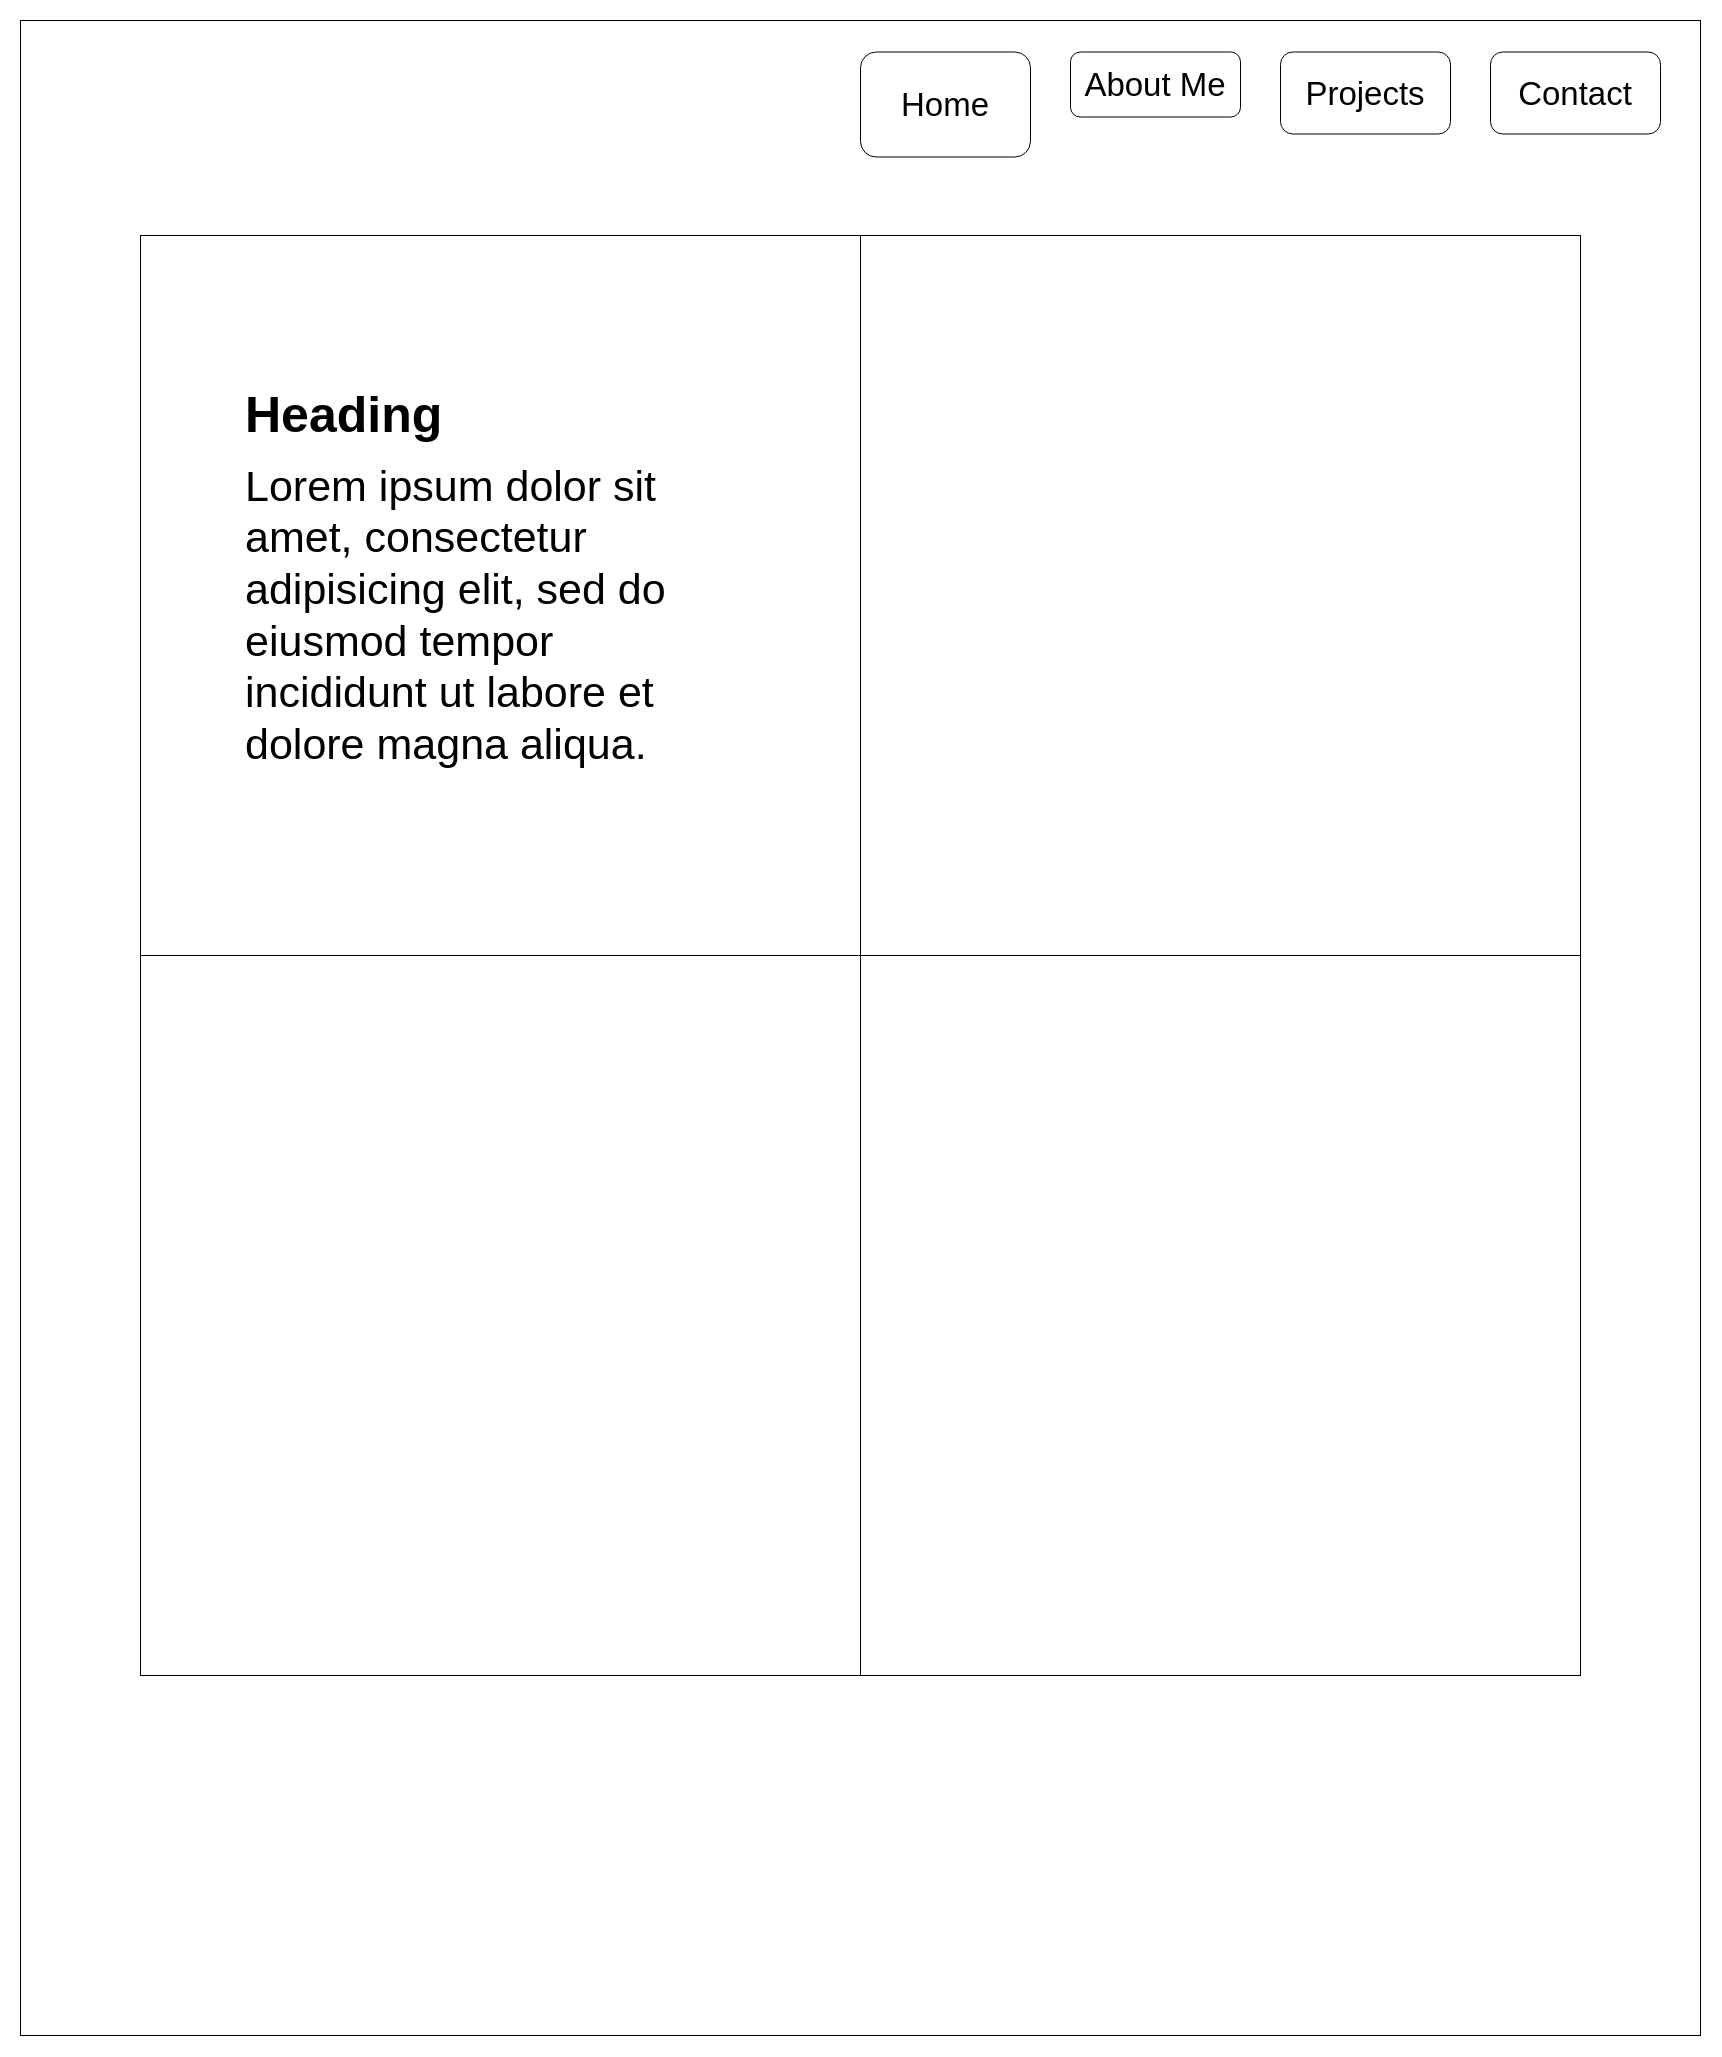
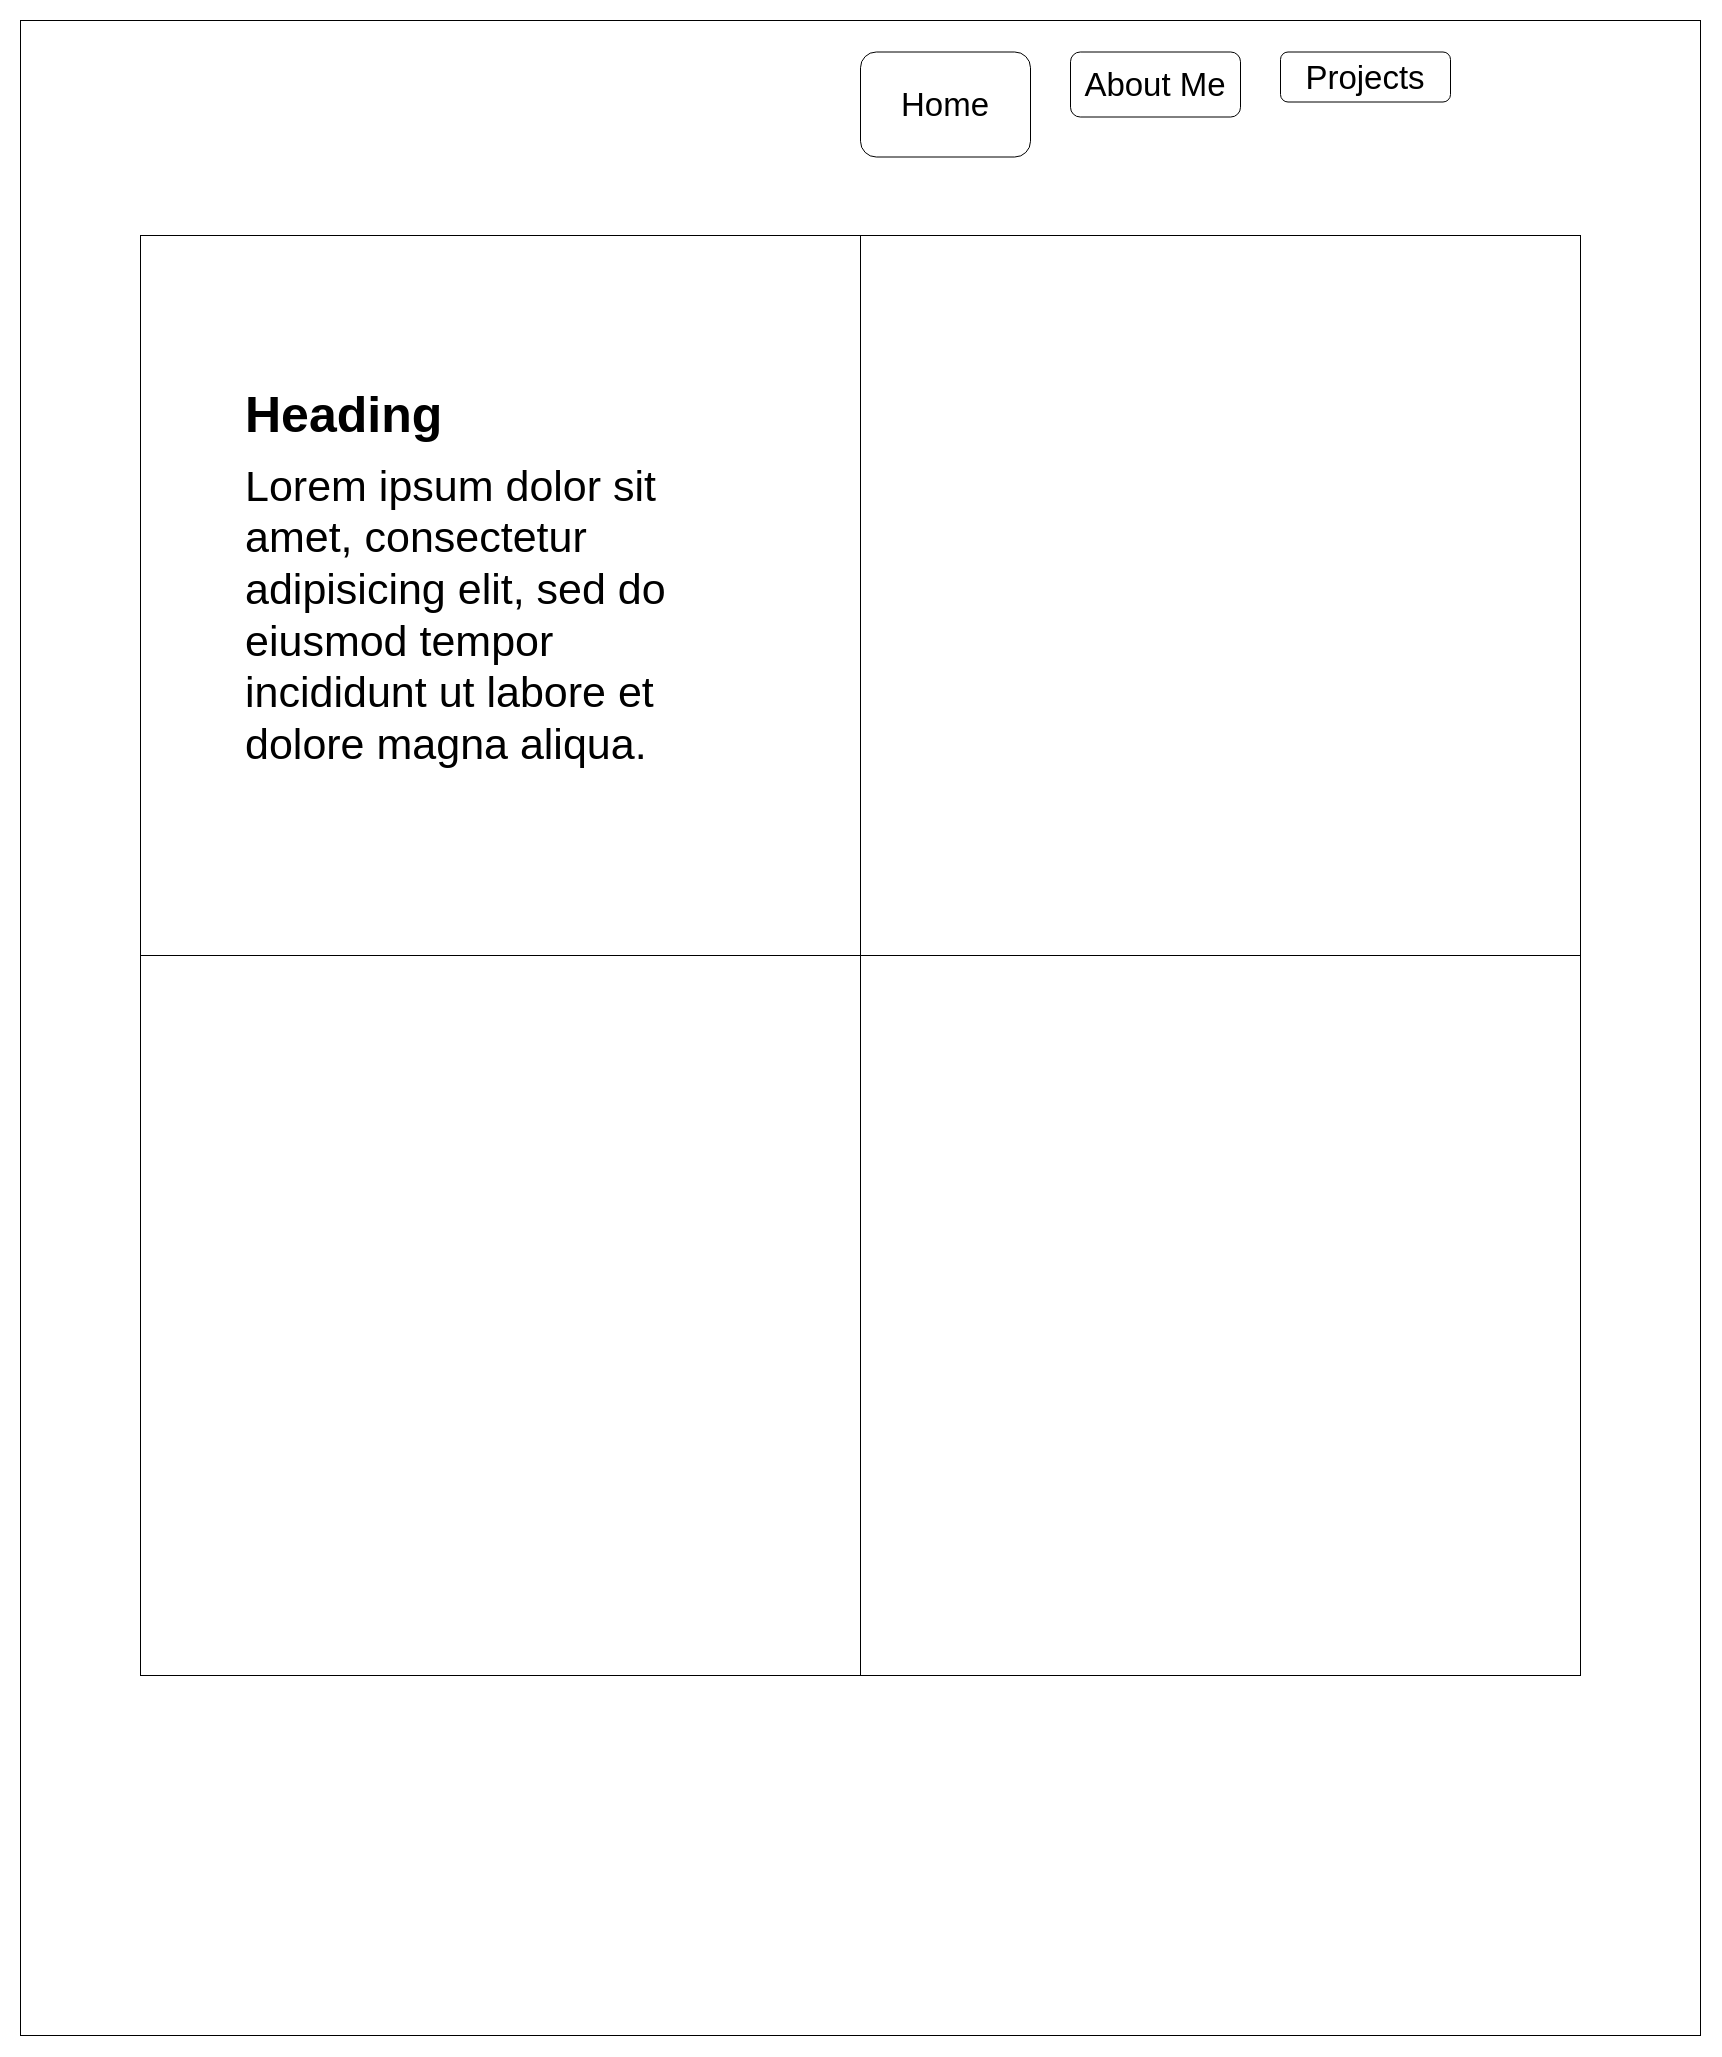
(1366, 93) -> (1366, 77)
(1576, 93) -> none
